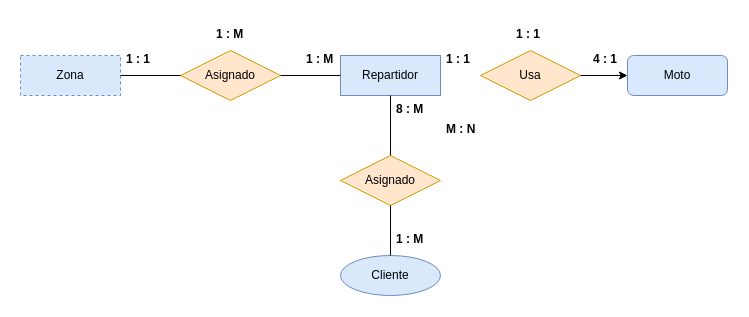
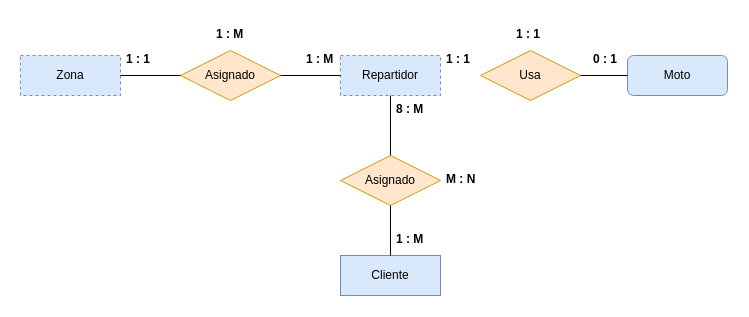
(606, 60) -> (606, 60)
(391, 76) -> (391, 76)
(619, 76) -> (622, 76)
(461, 131) -> (461, 181)
(391, 276) -> (391, 276)
